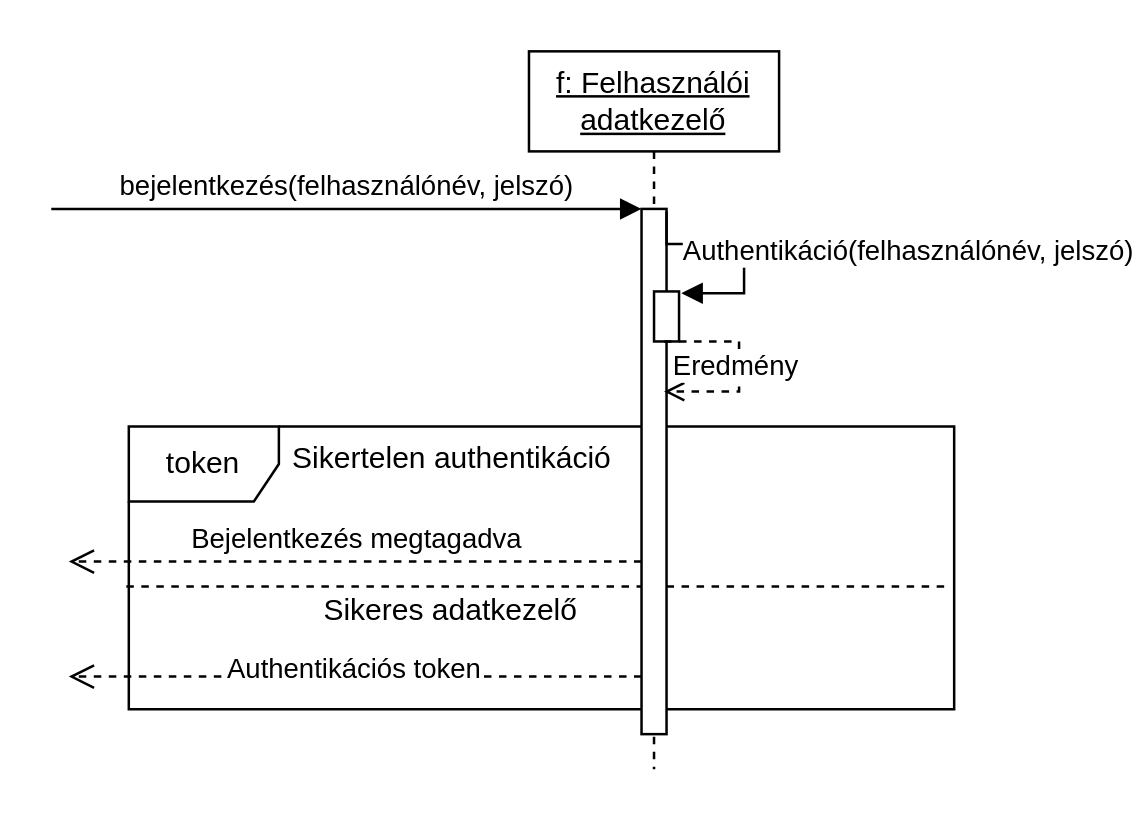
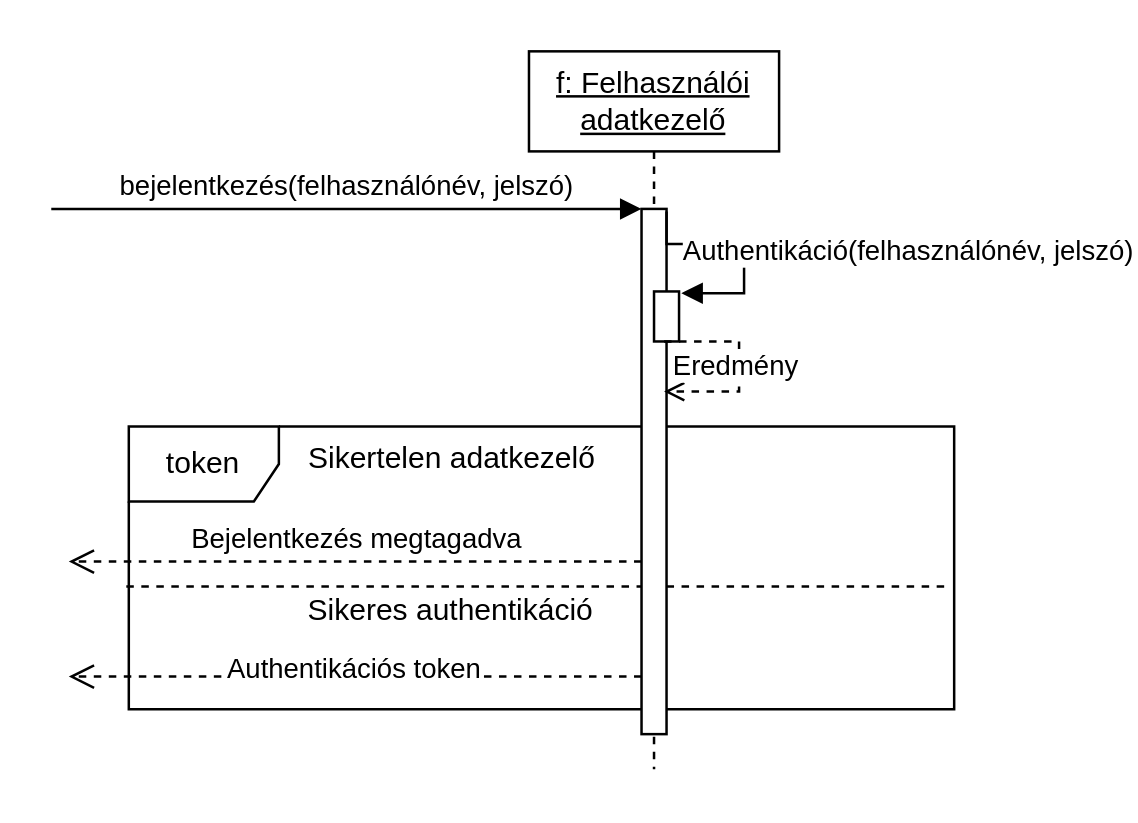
(453, 459) -> (453, 459)
(451, 611) -> (451, 611)
